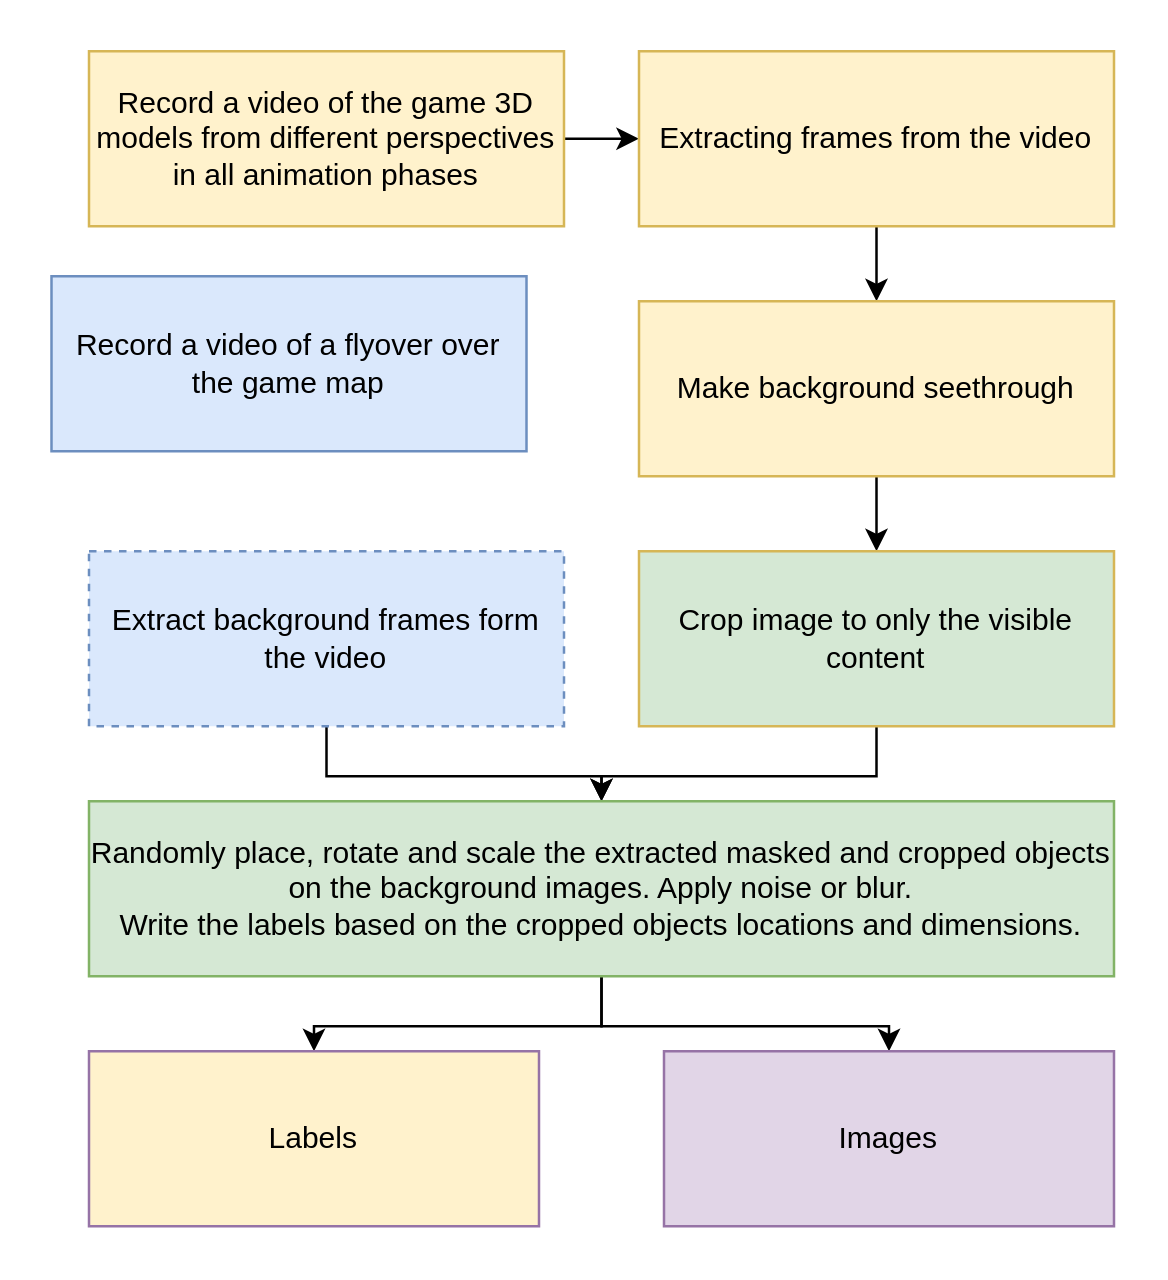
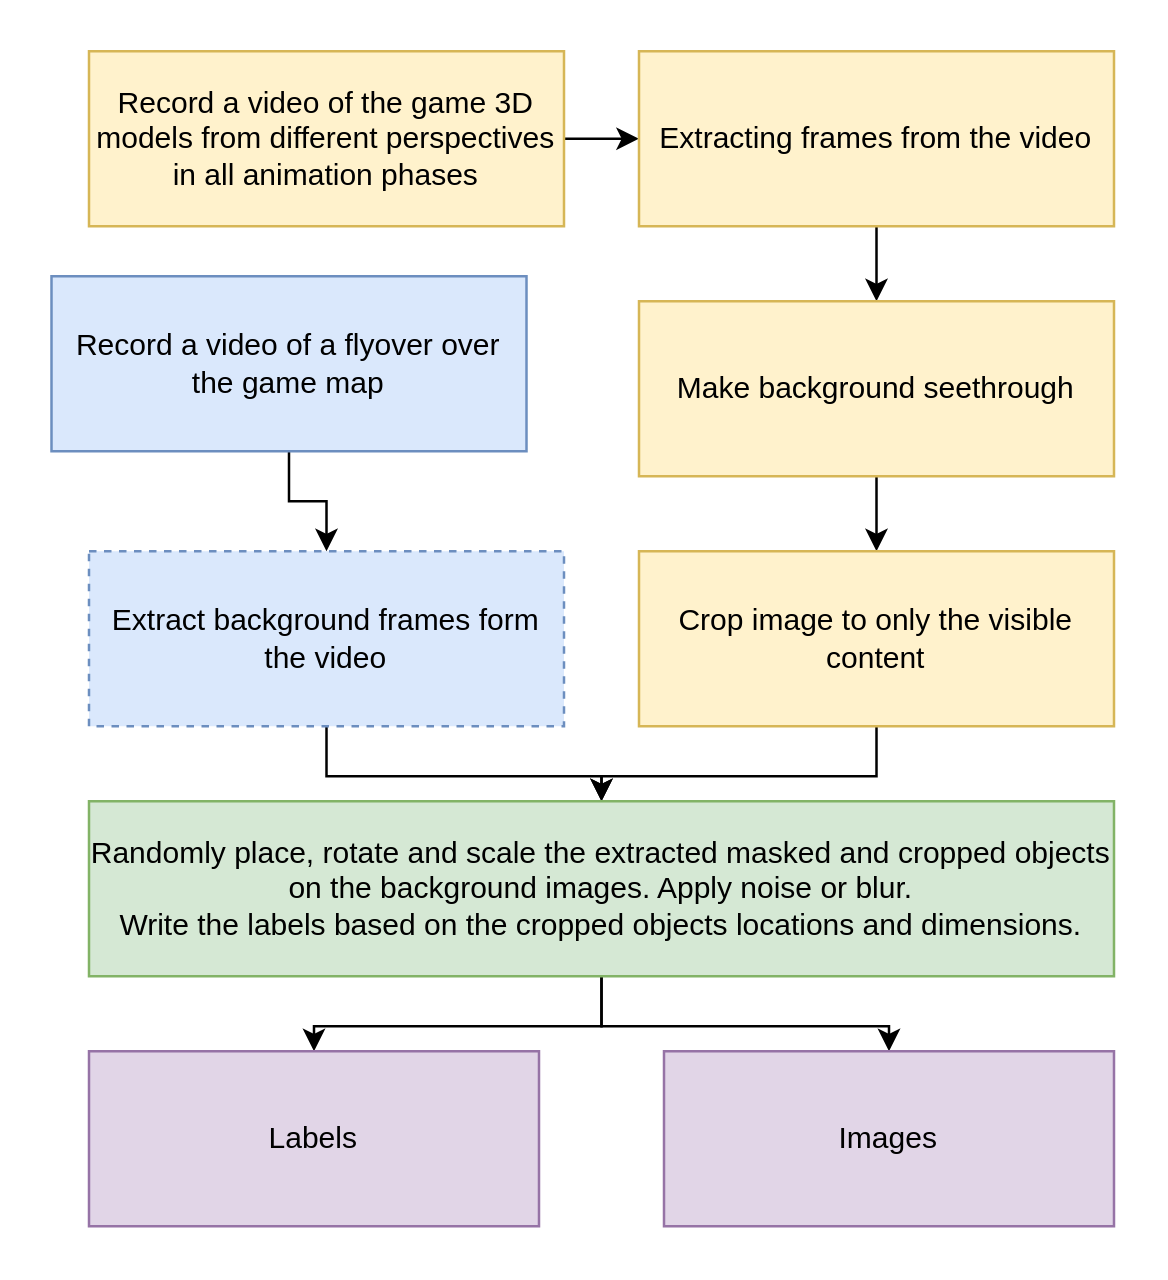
none -> (299, 501)
(876, 639) -> (876, 639)
(314, 1139) -> (314, 1139)
